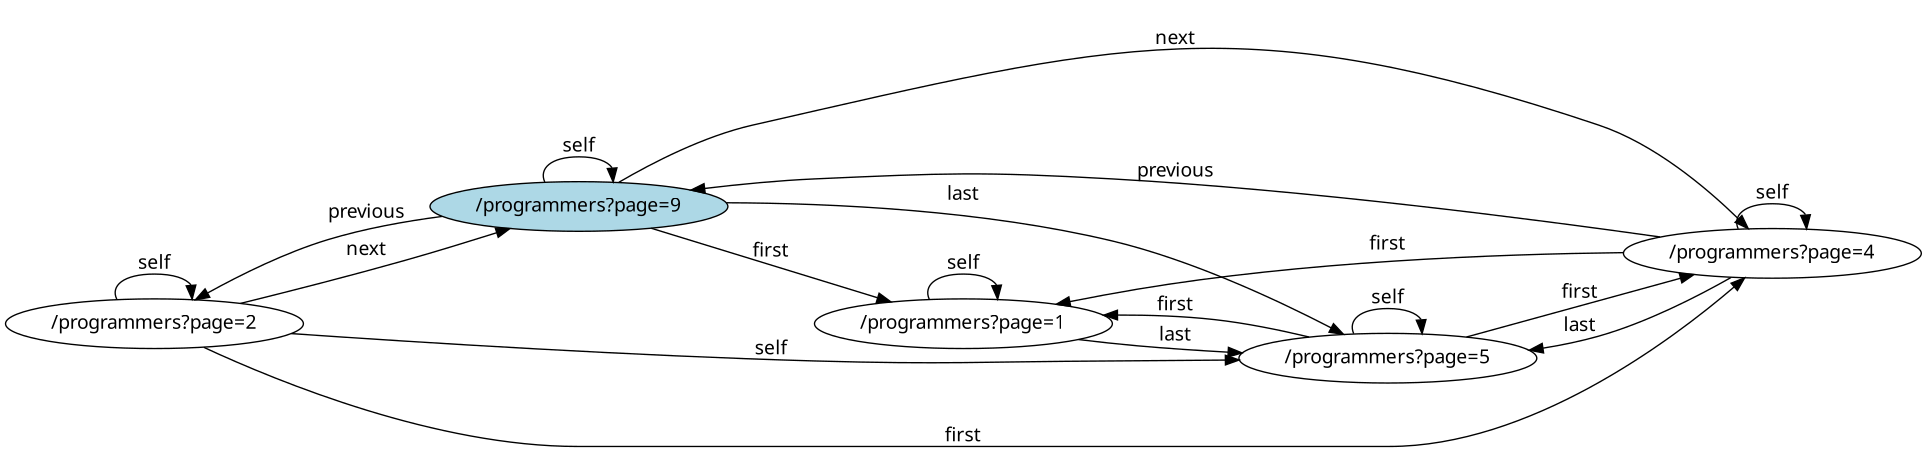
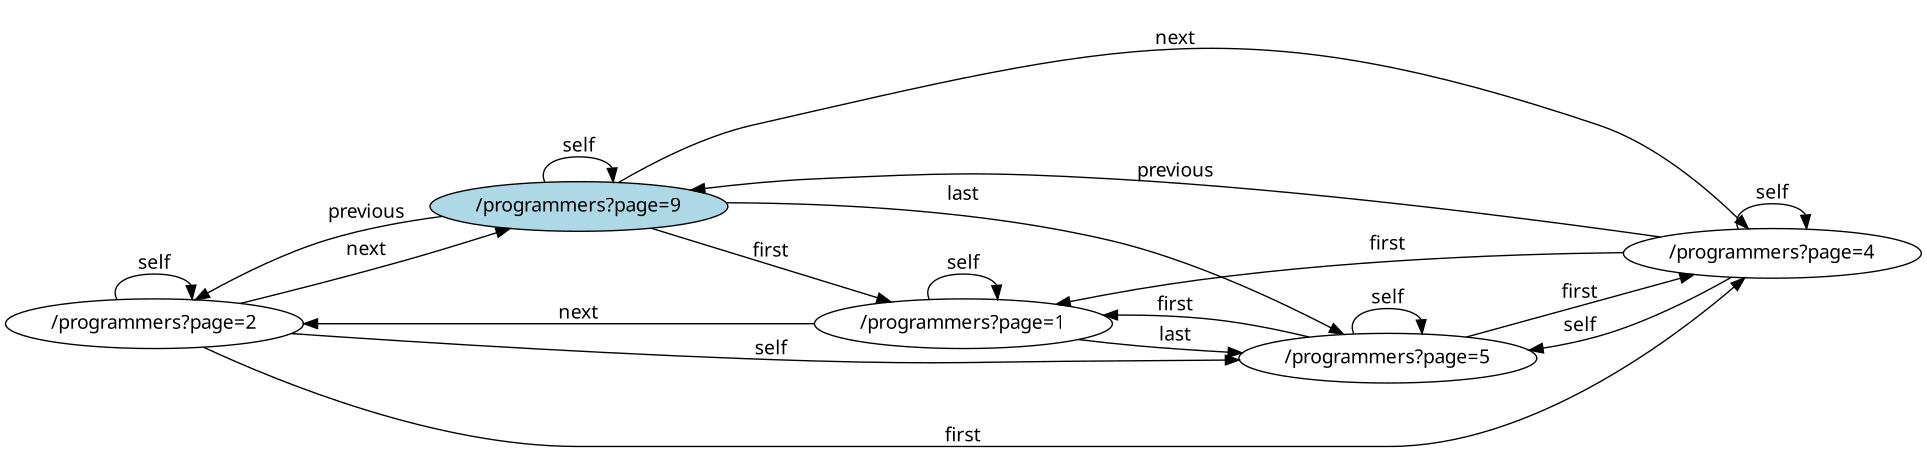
none -> (566, 324)
(1580, 326) -> (1580, 326)
